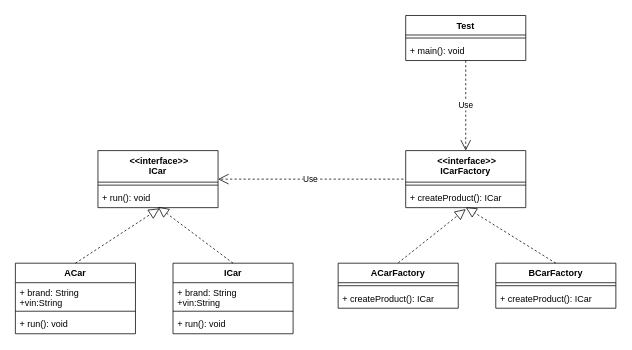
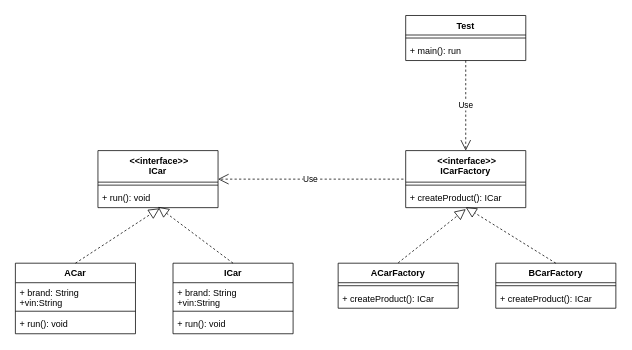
(439, 51) -> (438, 51)
